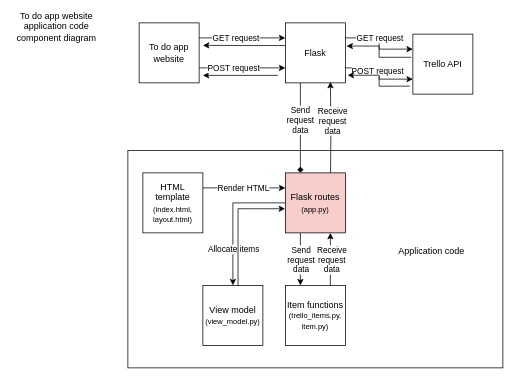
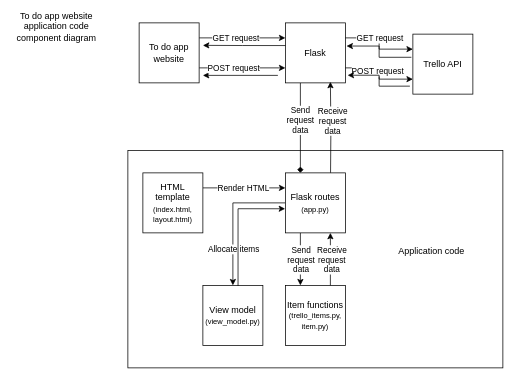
(315, 203) -> (315, 203)
